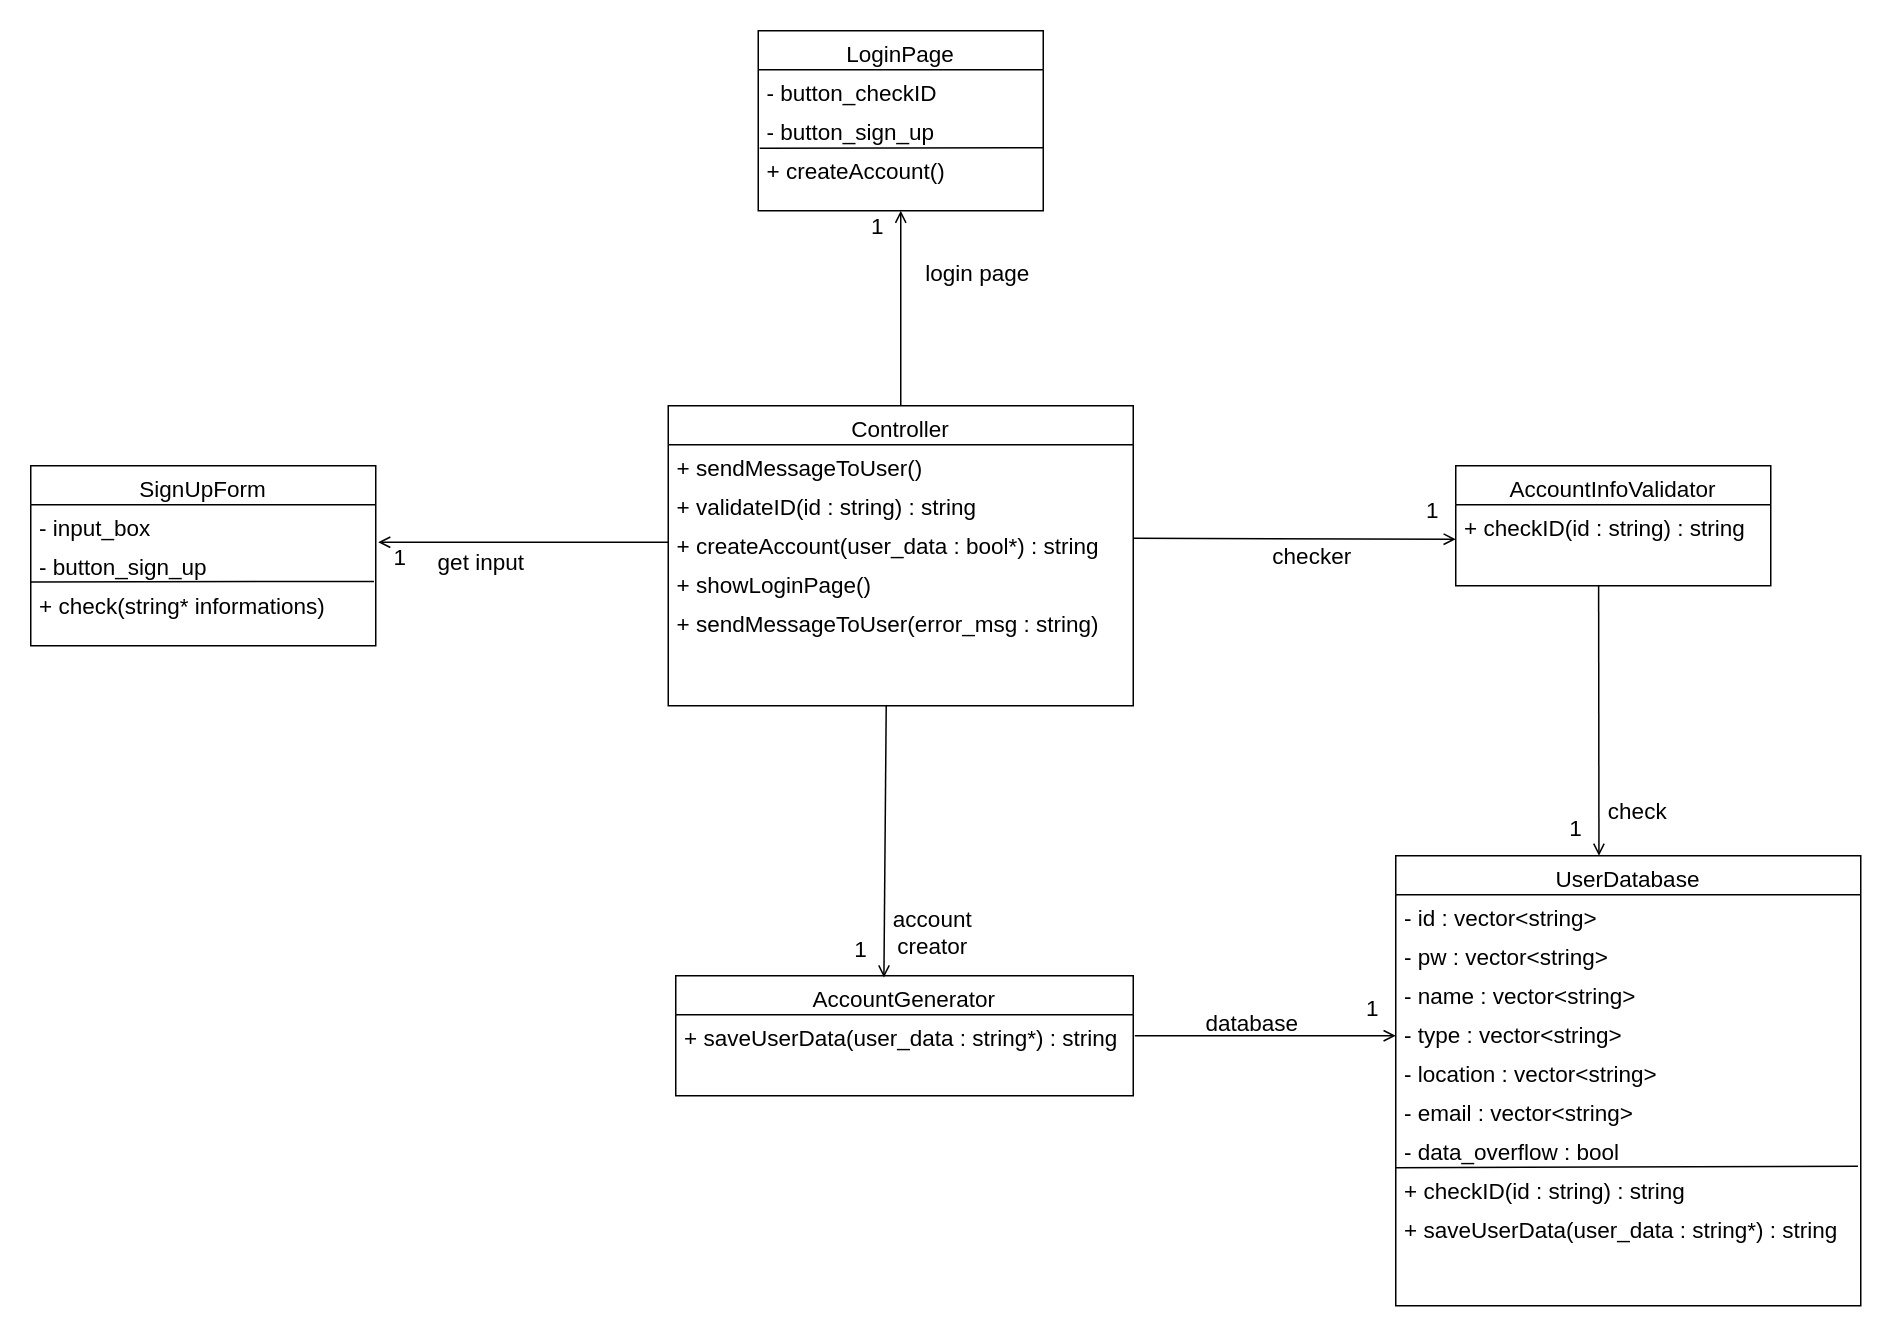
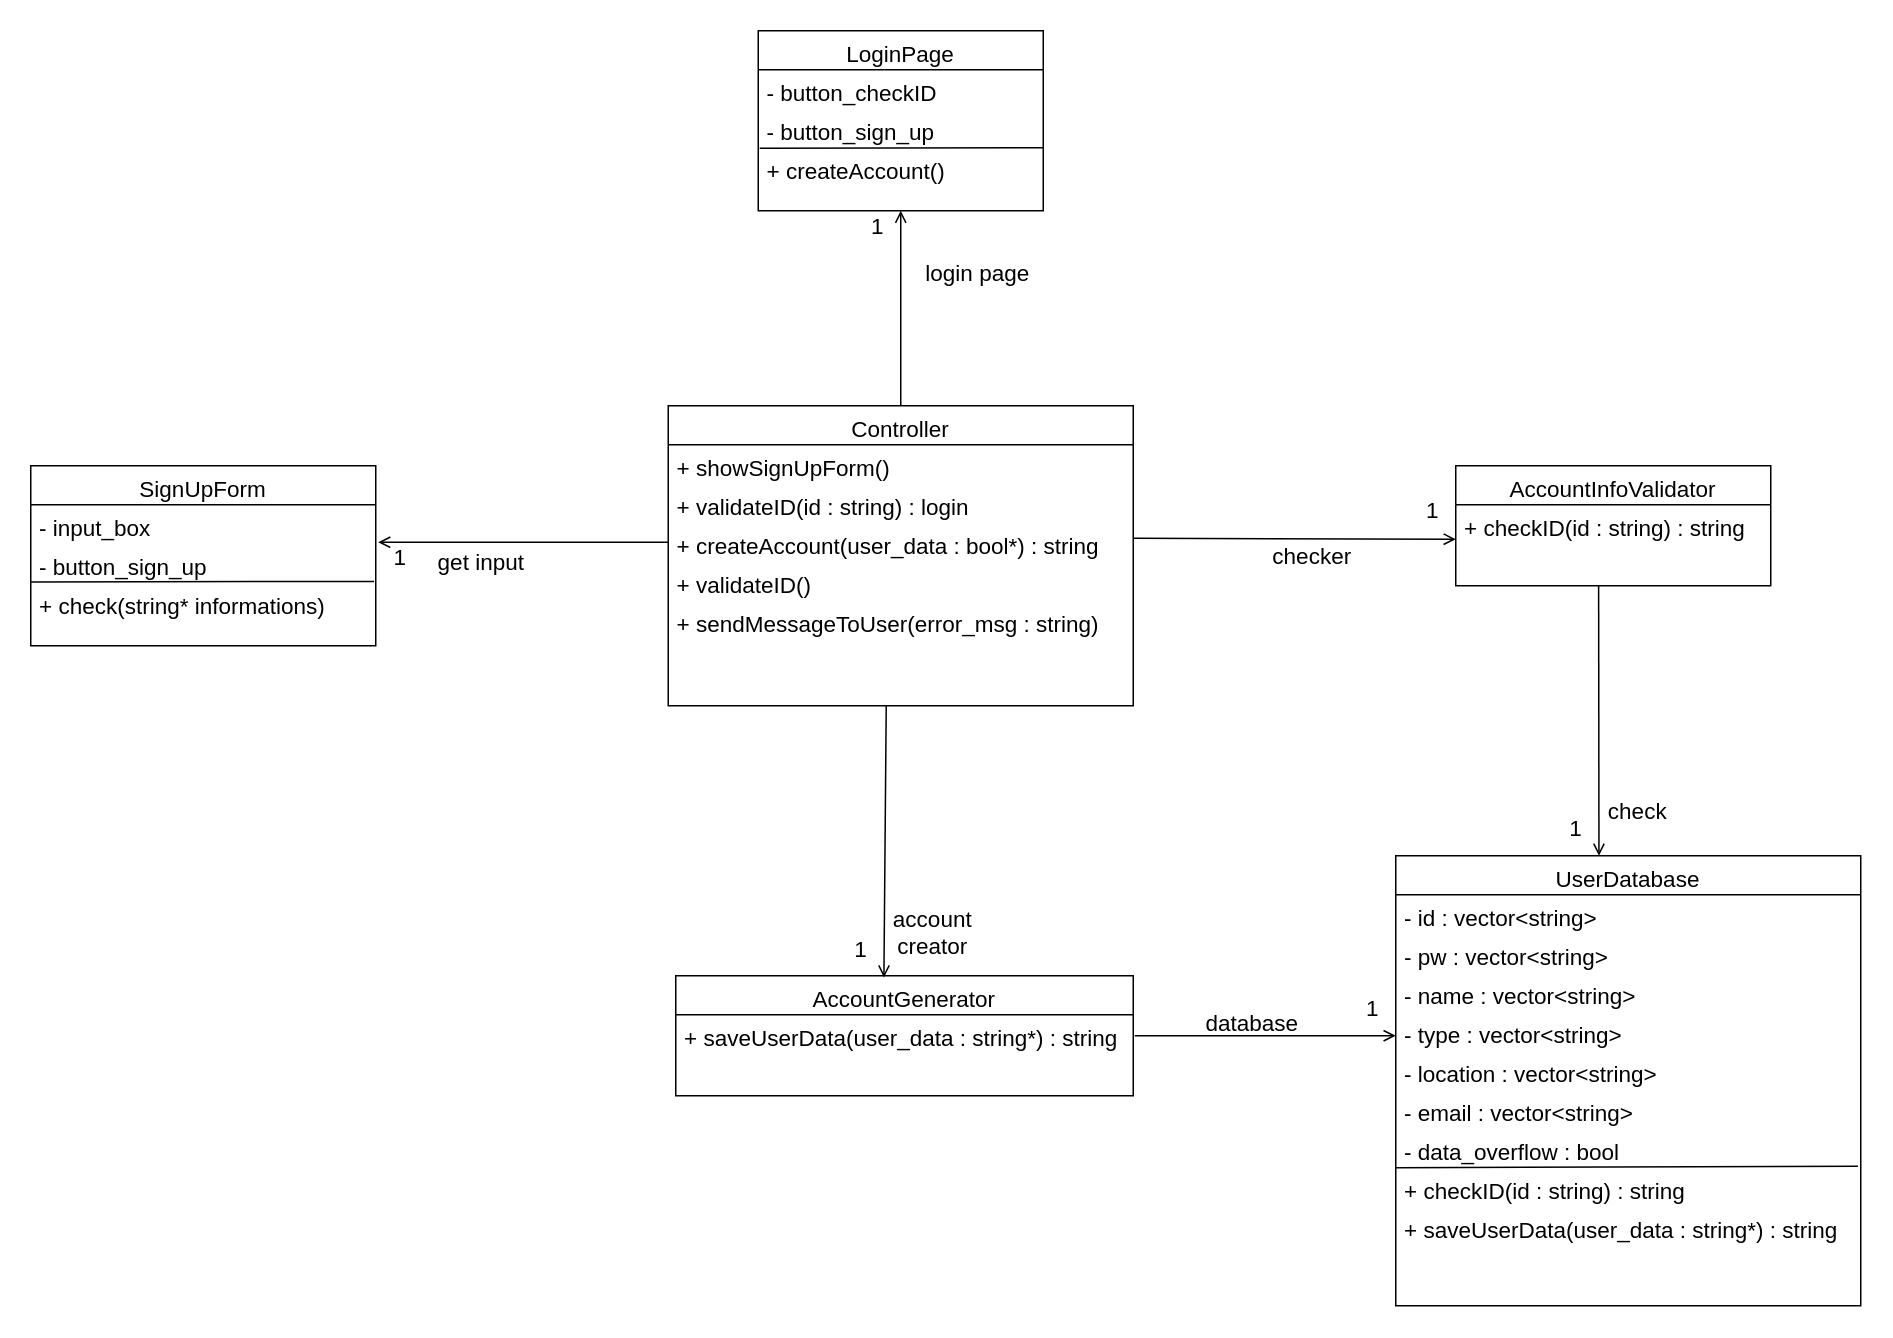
(806, 468) -> (784, 468)
(856, 507) -> (846, 507)
(778, 585) -> (756, 585)
